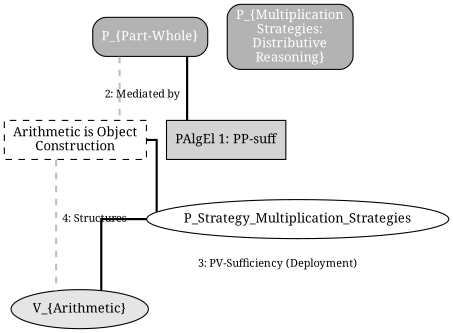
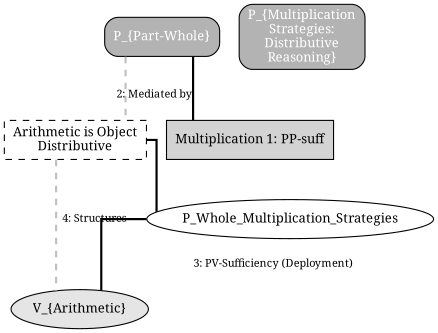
(75, 140) -> (75, 140)
(226, 140) -> (250, 140)
(298, 219) -> (290, 219)
